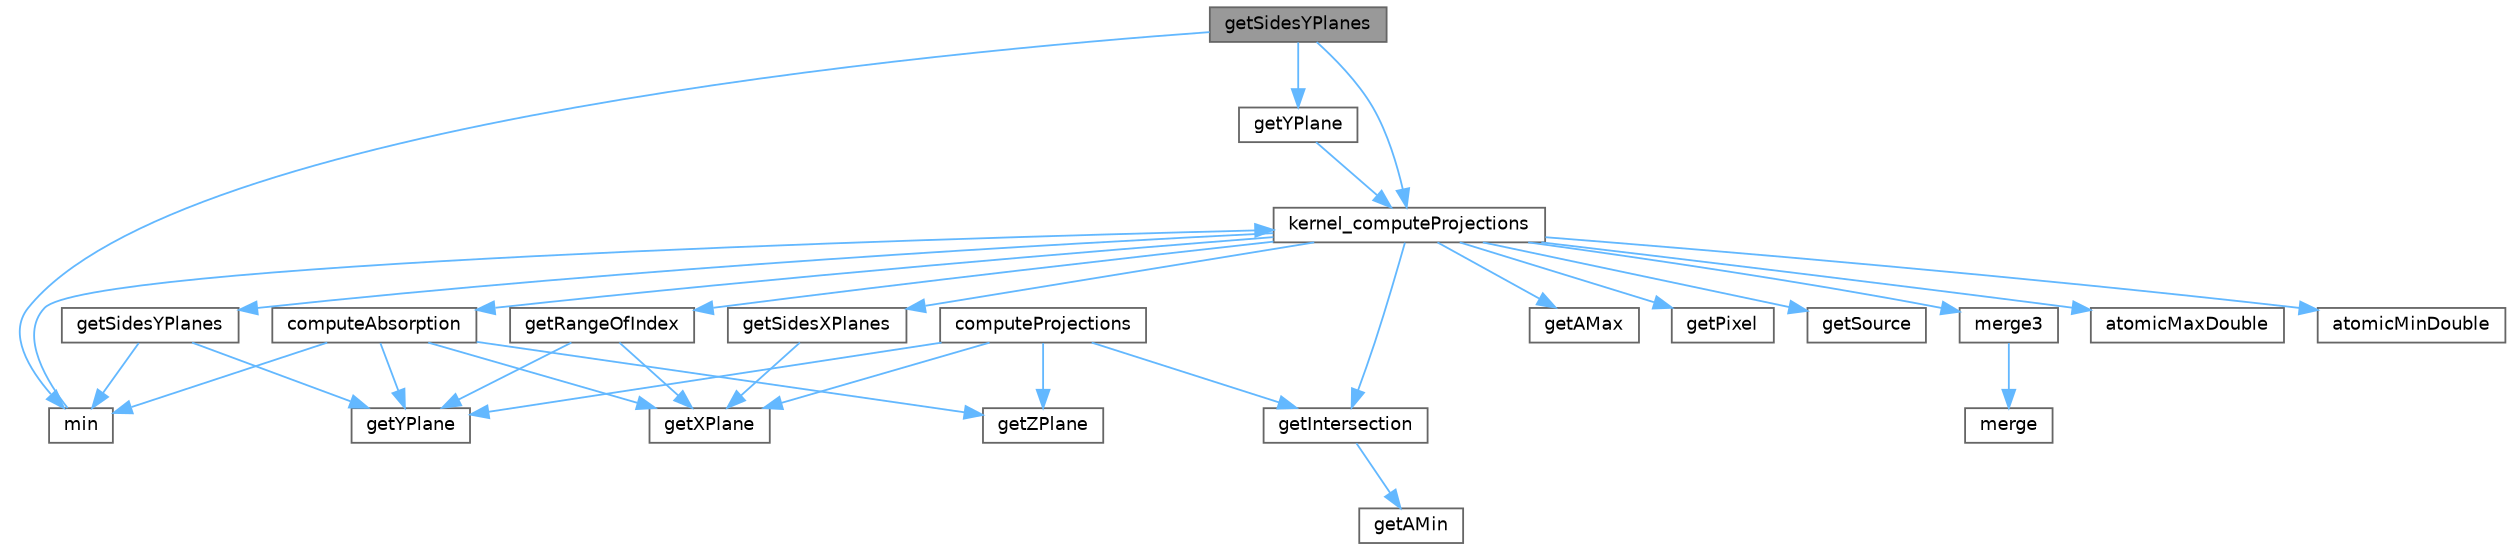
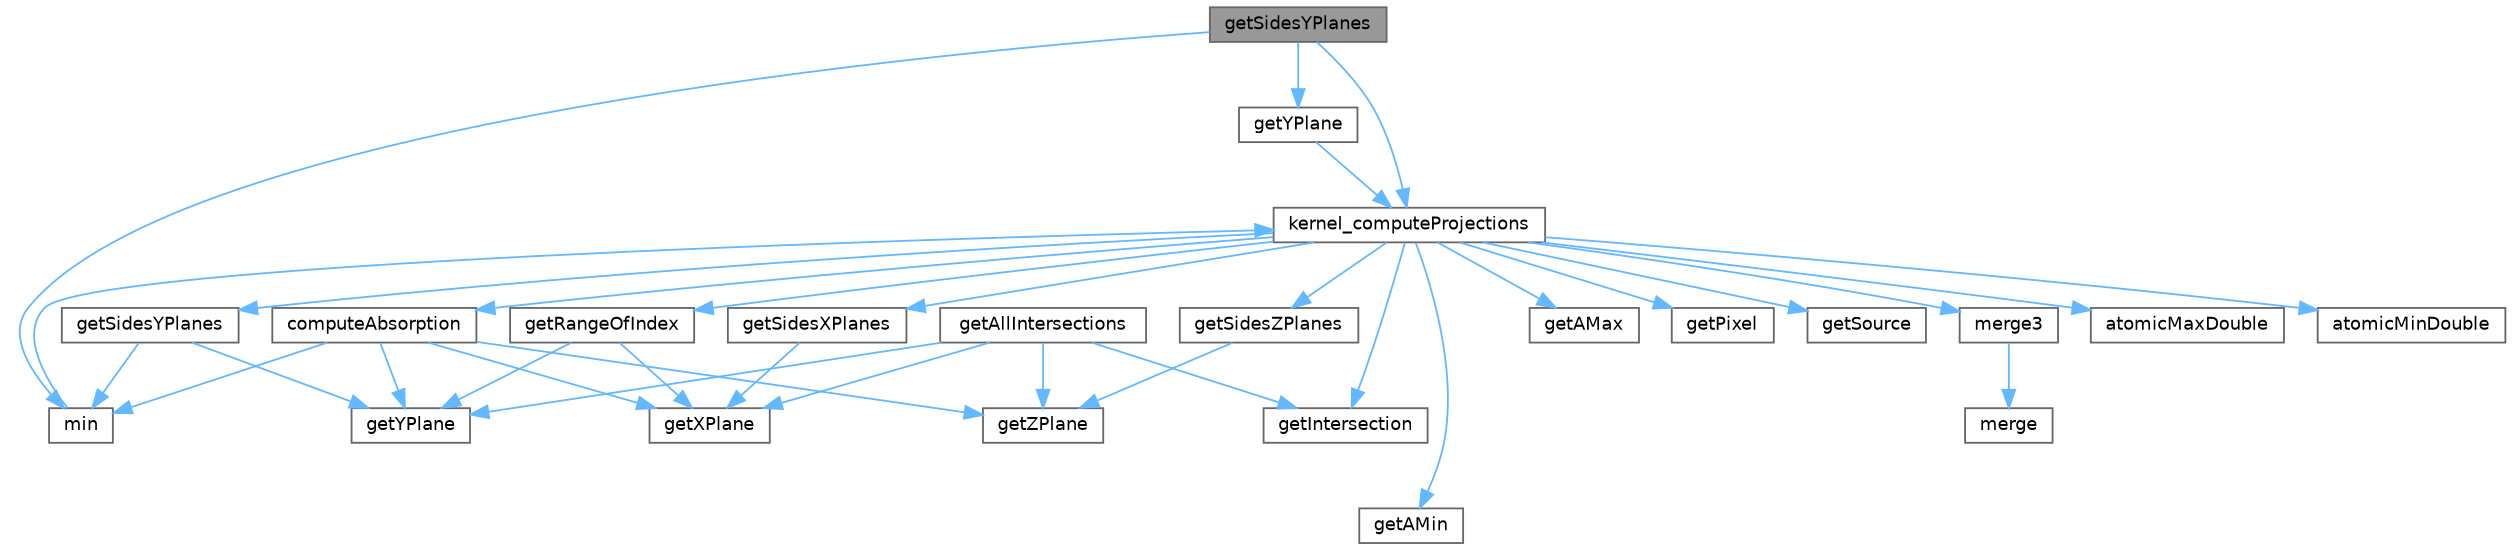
(1043, 325) -> (1043, 325)
none -> (1269, 325)
(1373, 468) -> (1446, 367)
